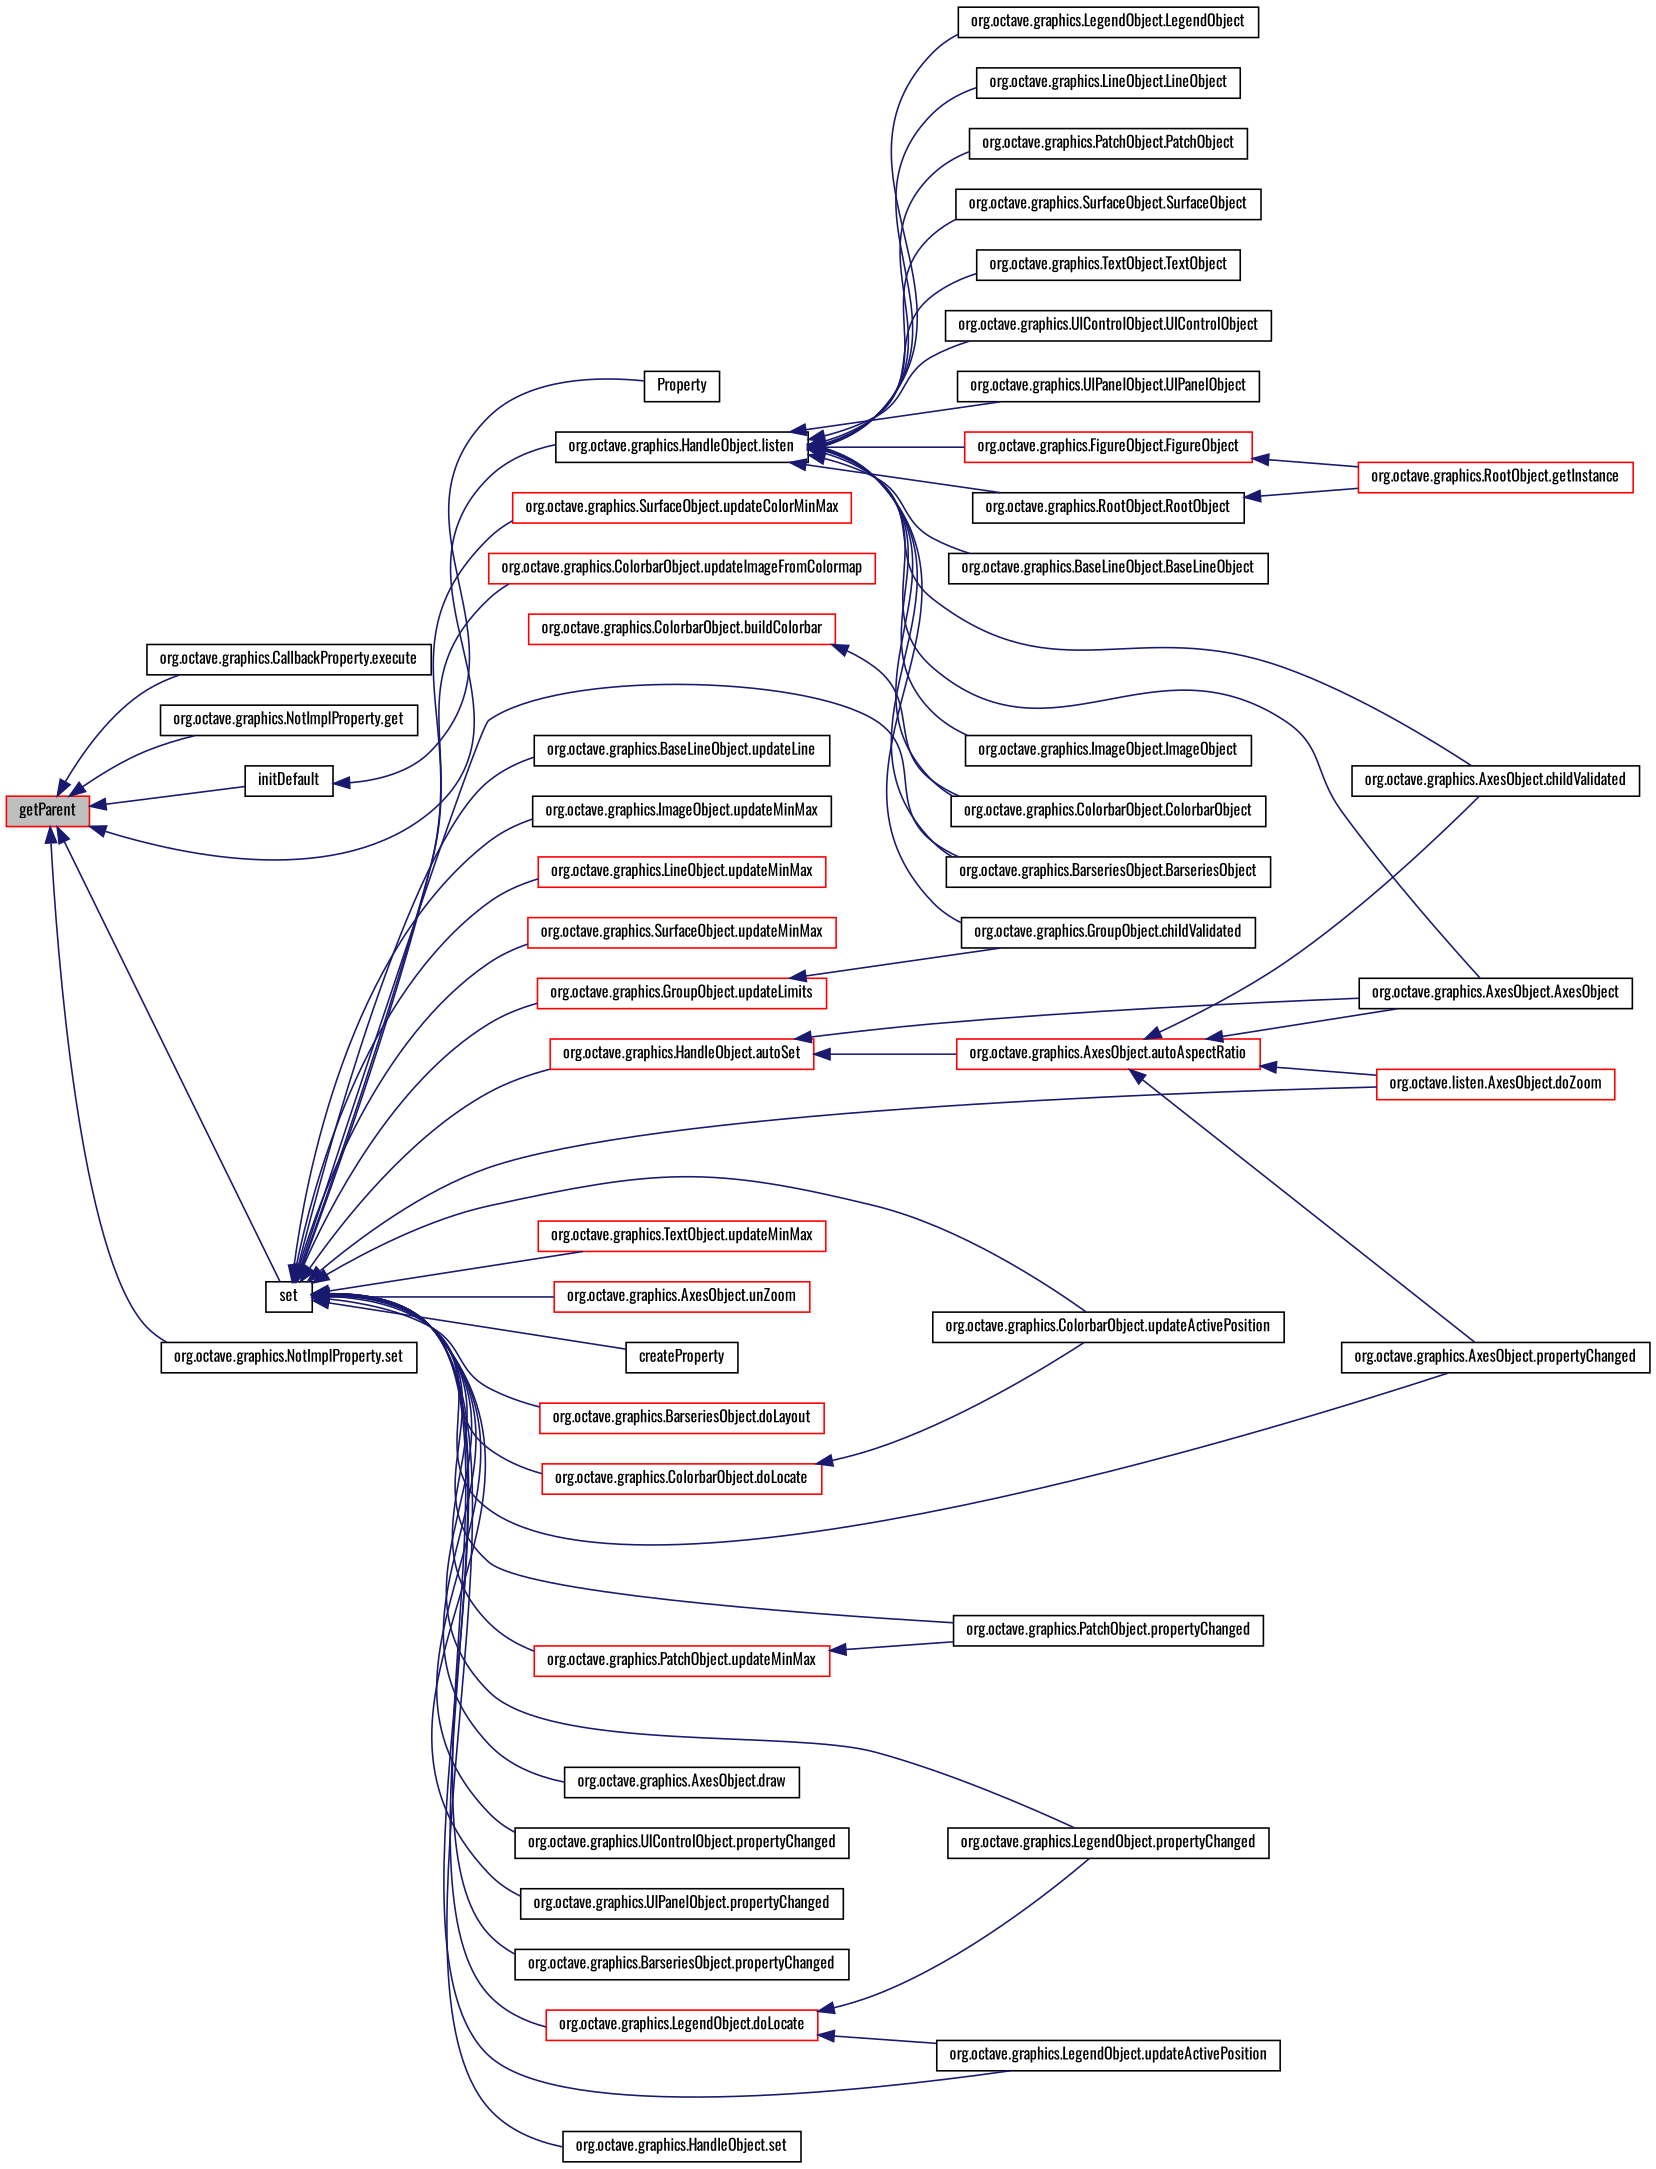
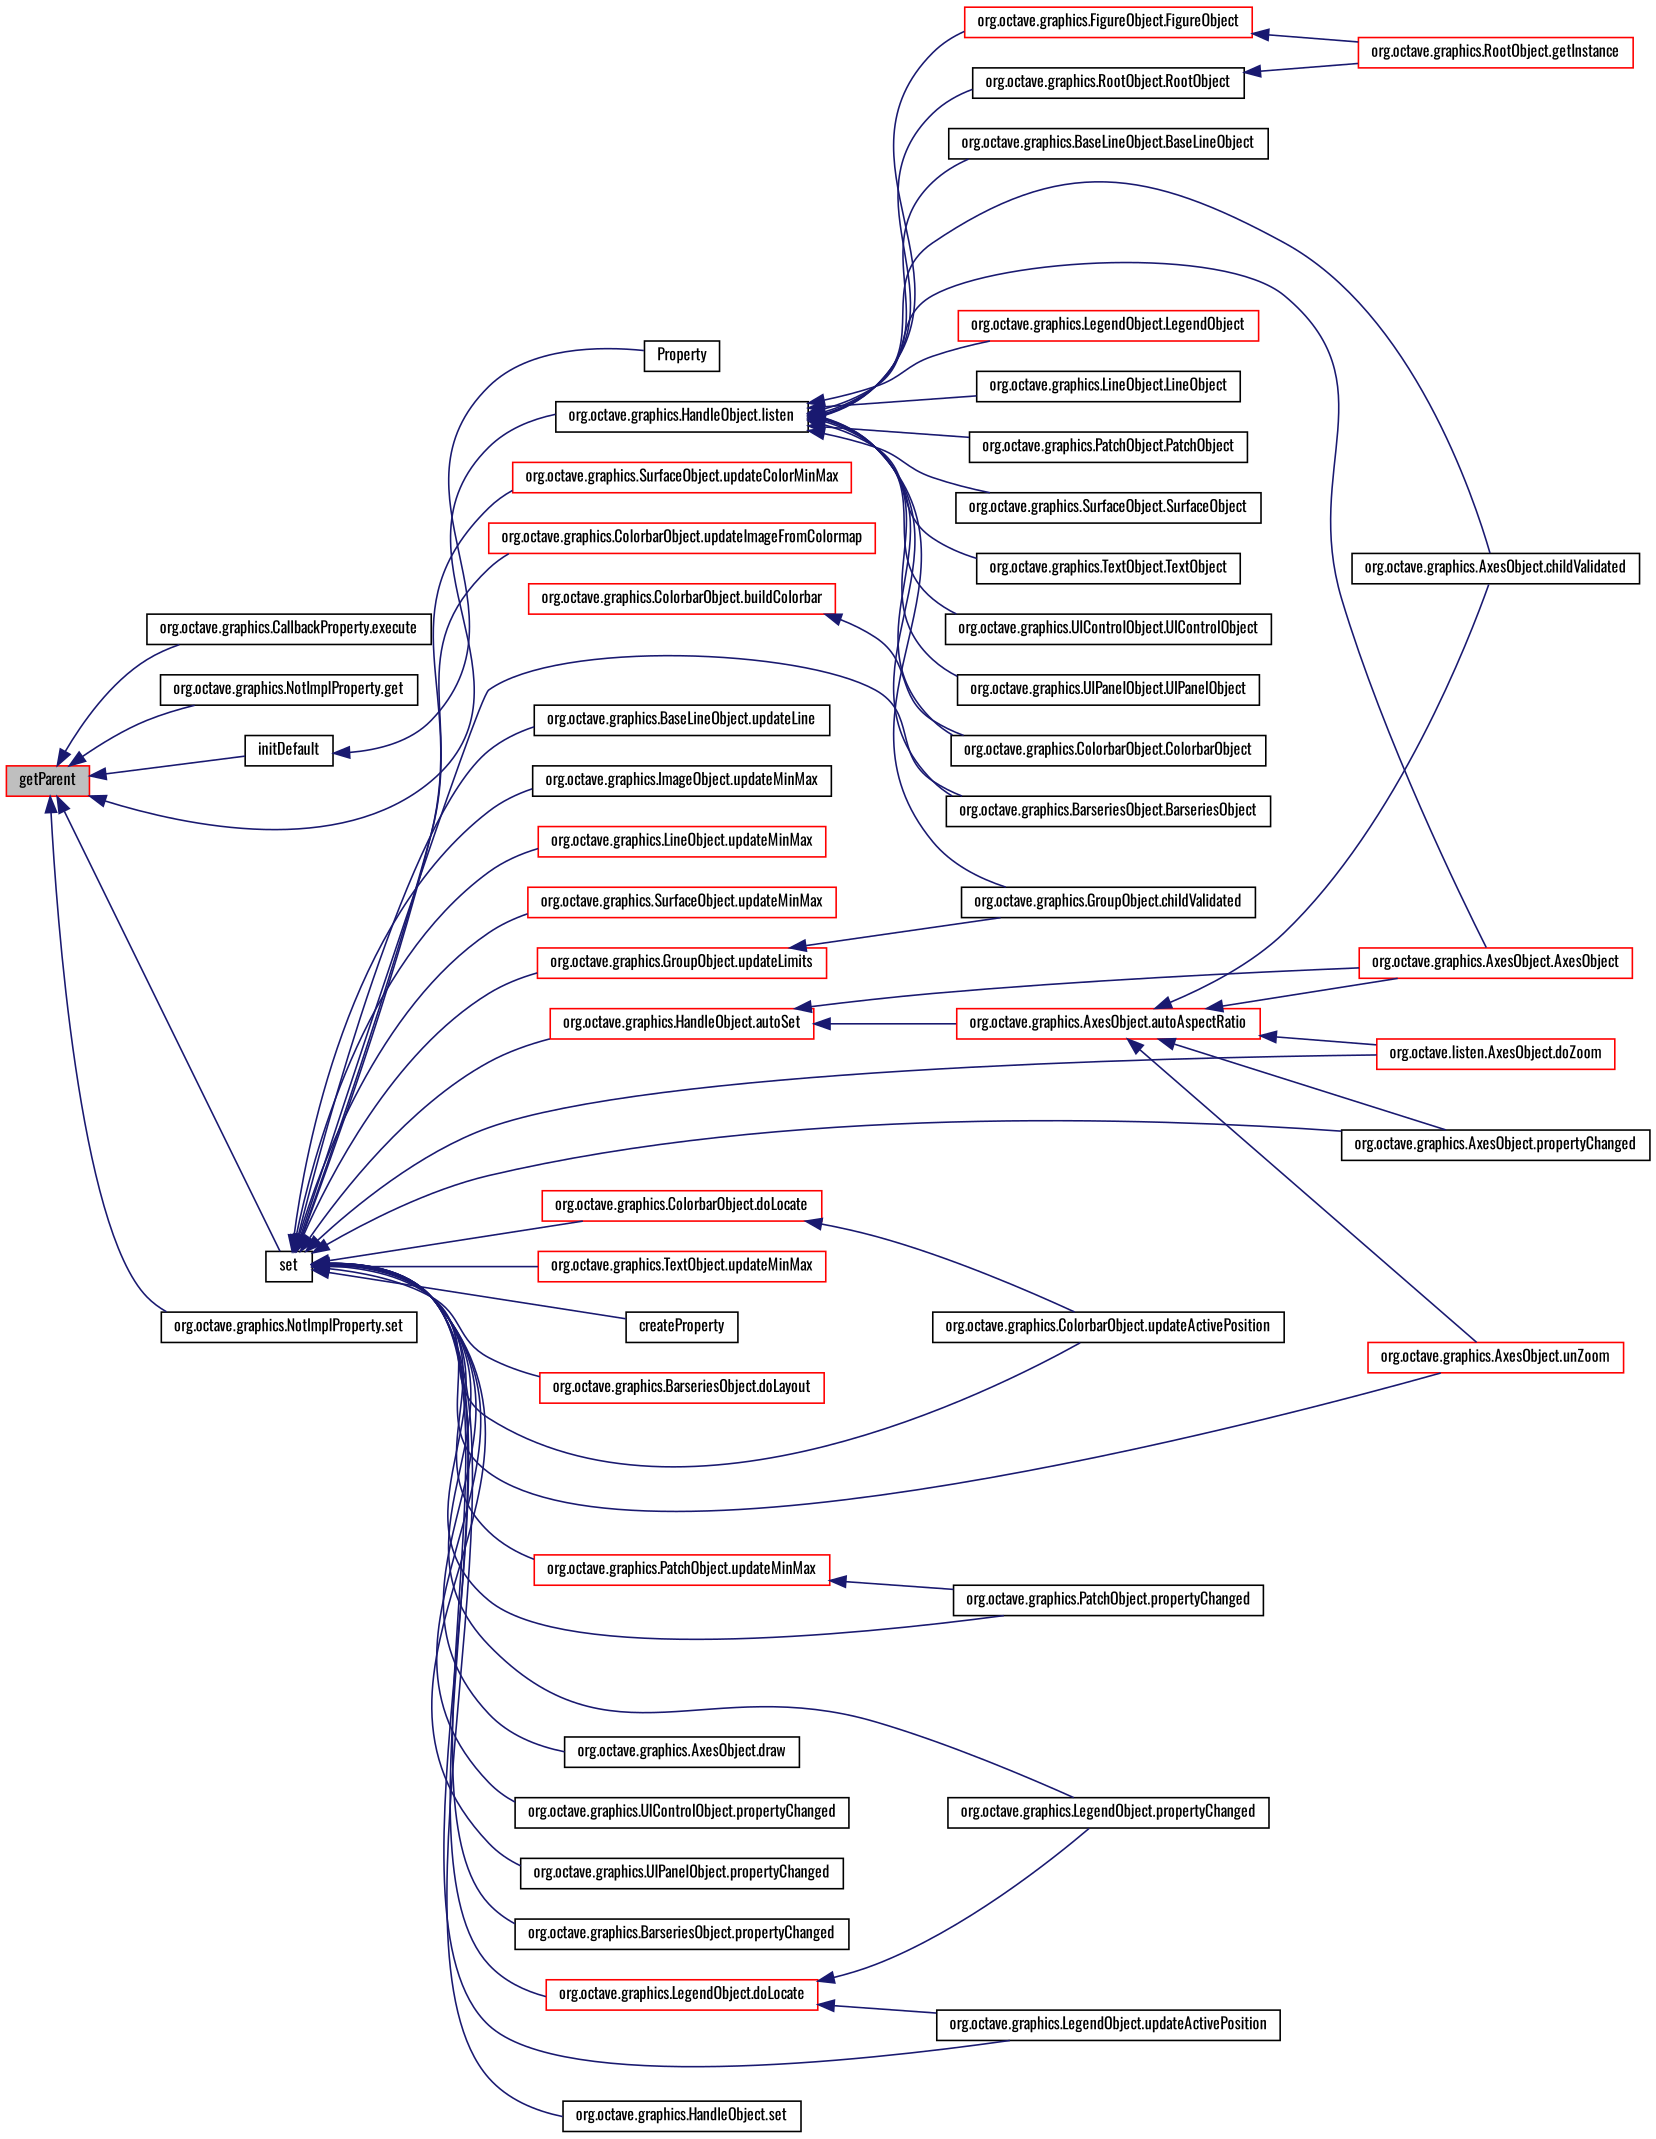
(1108, 22) -> (1108, 326)
(1108, 751) -> none
(1496, 993) -> (1496, 963)
none -> (1308, 1196)
